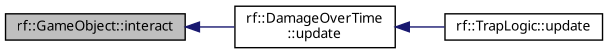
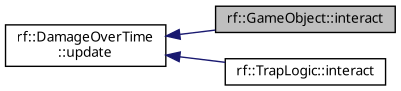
(217, 27) -> (198, 32)
(524, 27) -> (305, 72)
